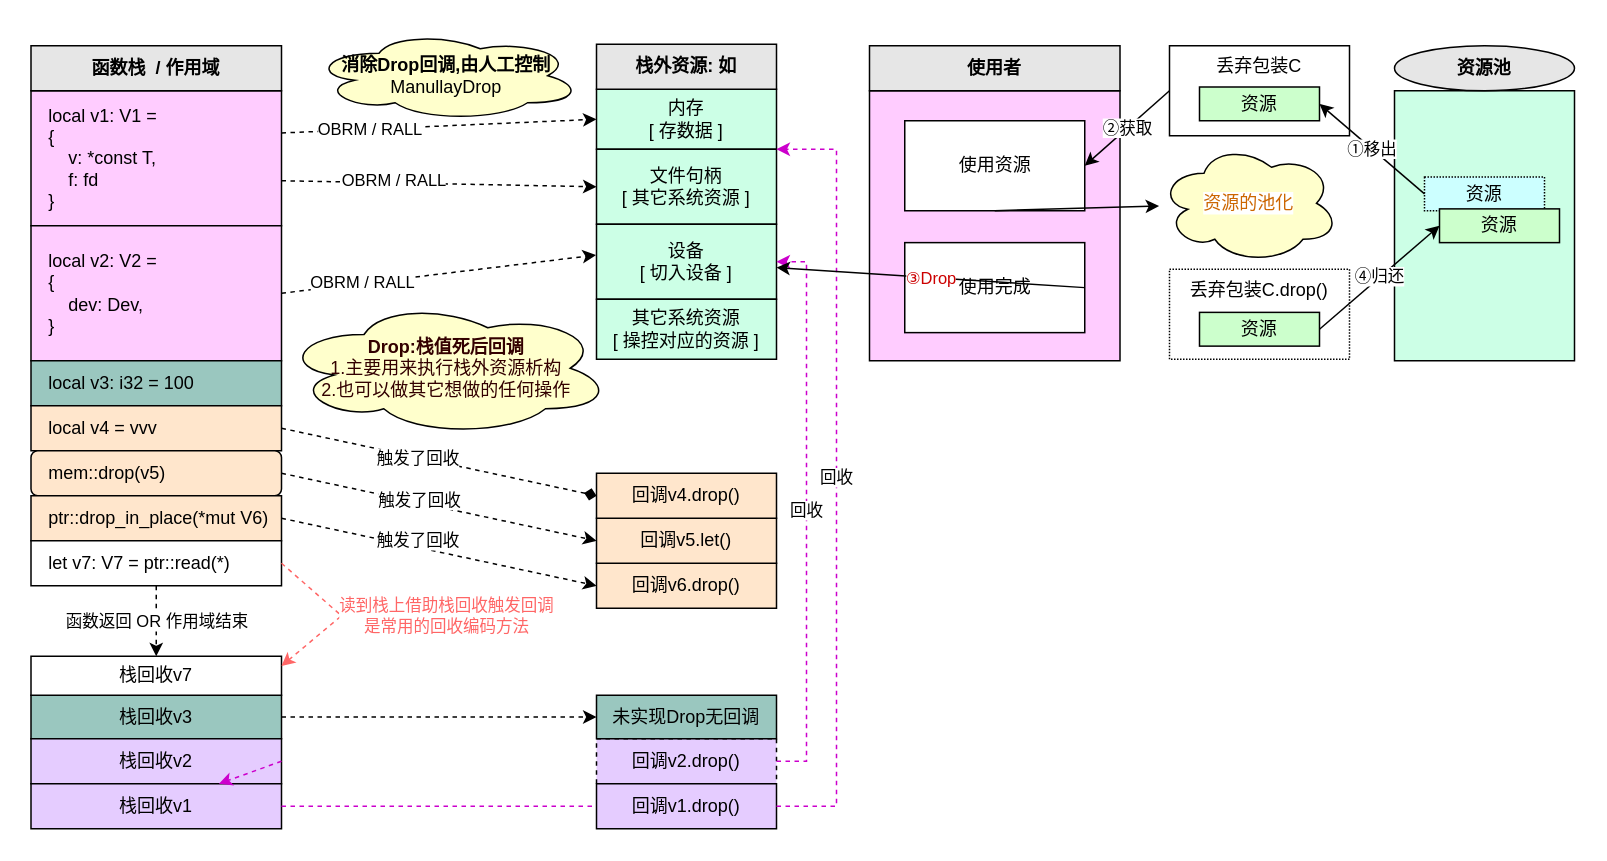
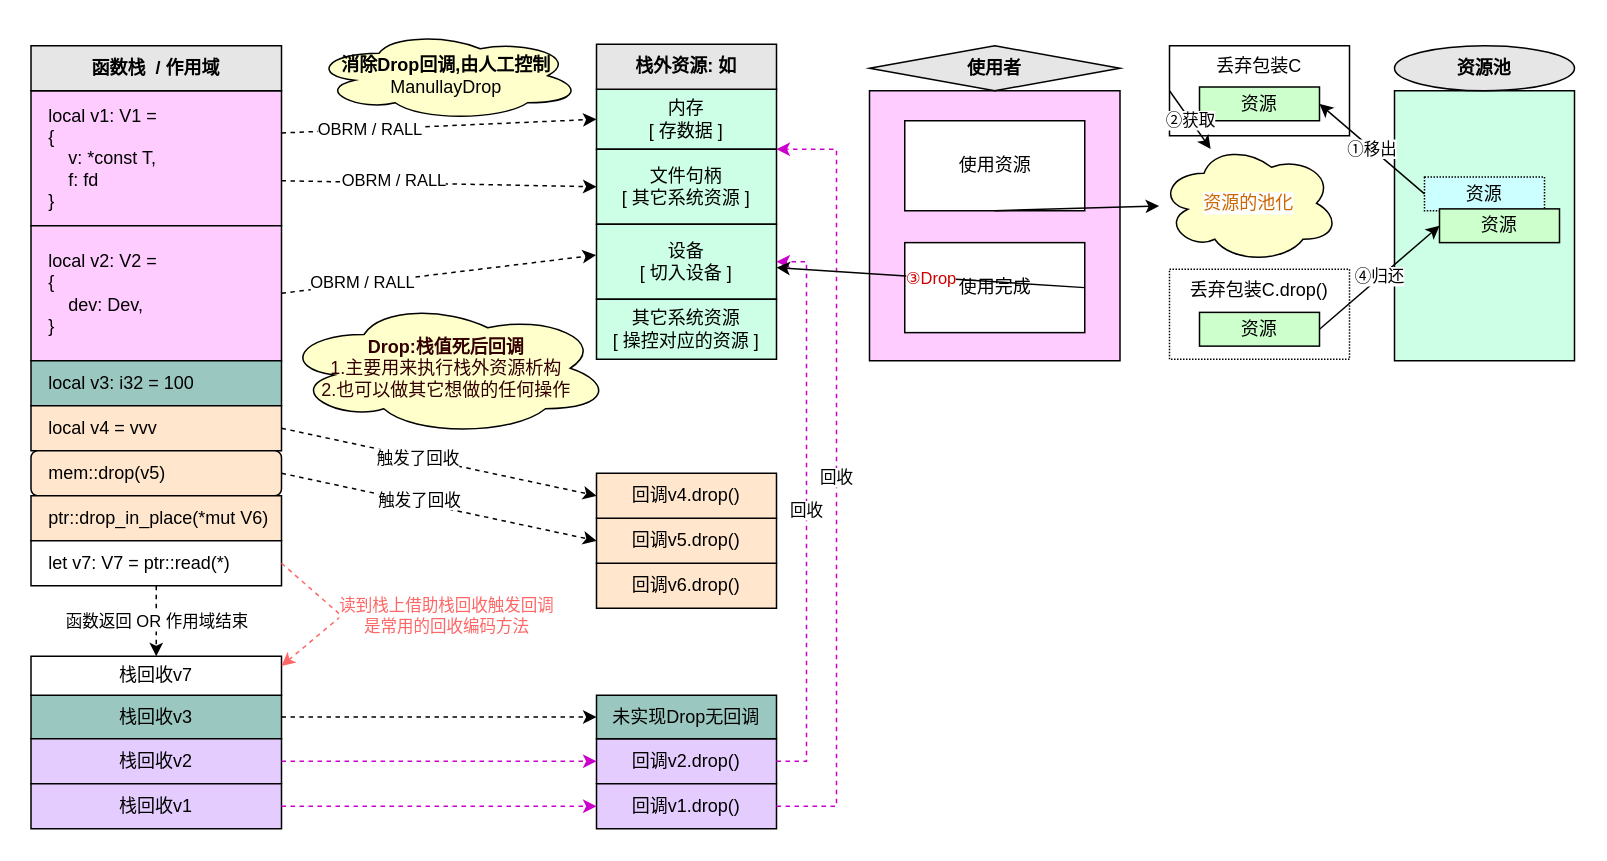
(995, 68) -> (995, 68)
(1131, 125) -> (1187, 116)
(584, 493) -> (585, 493)
(686, 541) -> (686, 541)
(434, 551) -> none
(686, 761) -> (686, 761)
(254, 771) -> (433, 761)
(589, 806) -> (585, 806)
